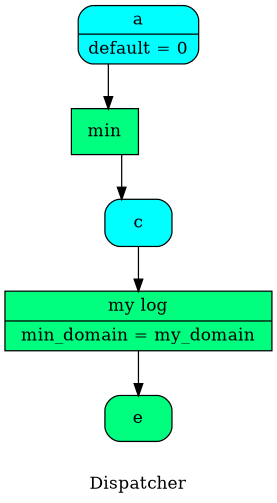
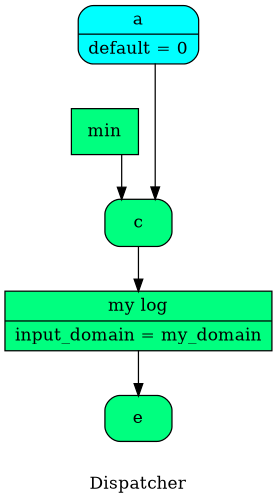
(108, 80) -> (155, 125)
(138, 223) -> (138, 223)
(138, 335) -> (138, 335)
